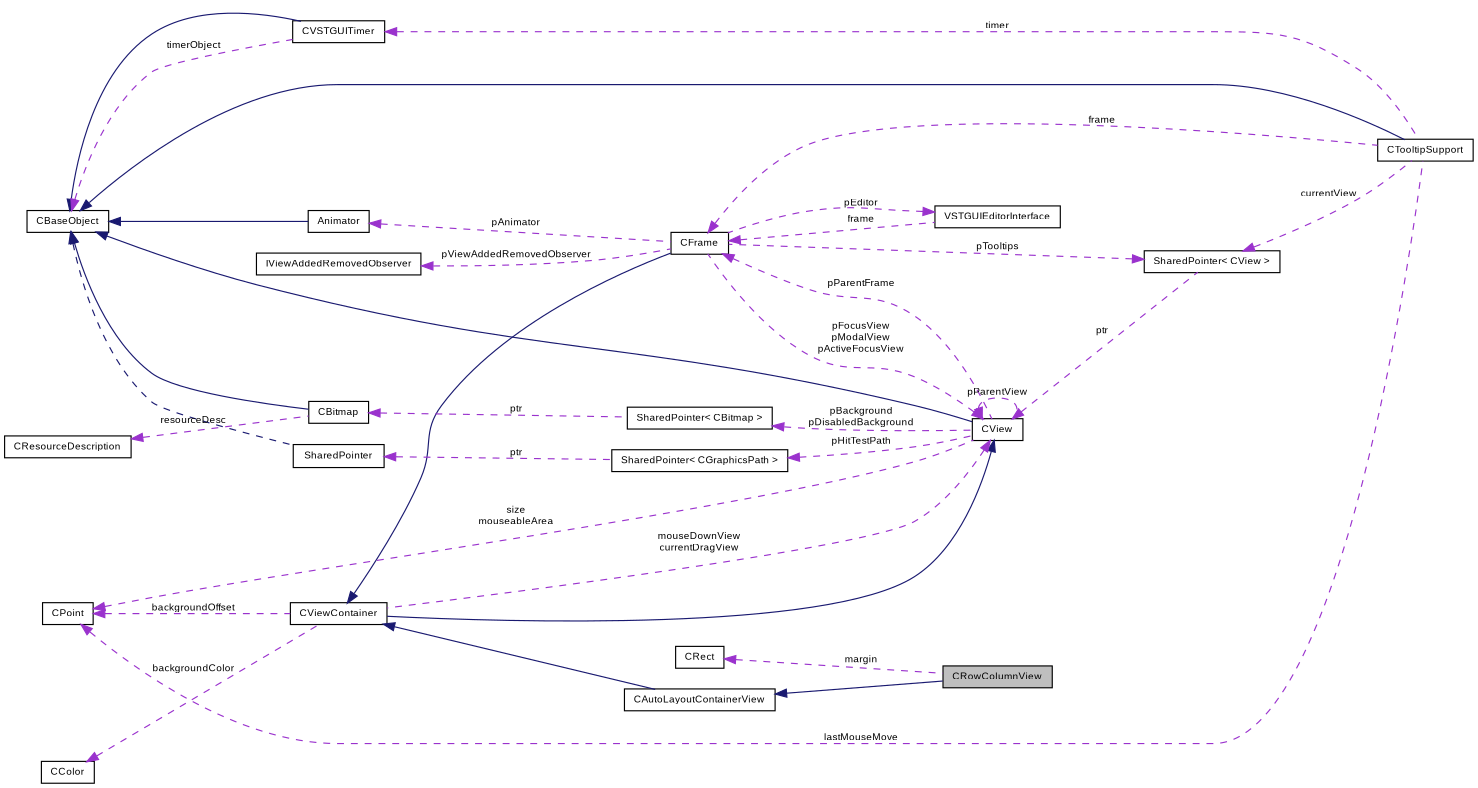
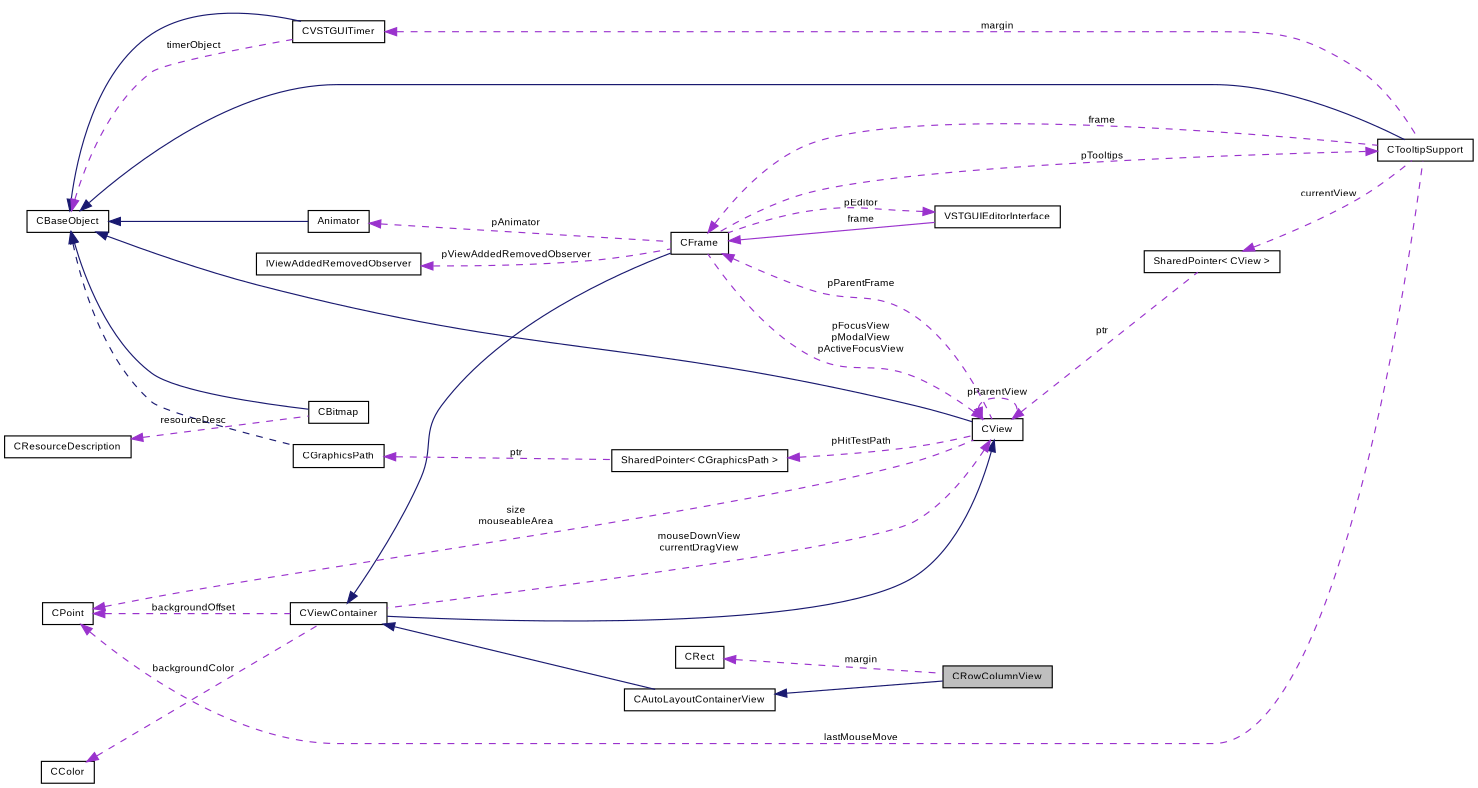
(998, 26) -> (998, 26)
(837, 231) -> (837, 231)
(931, 252) -> (1037, 166)
(700, 418) -> none
(339, 456) -> (339, 456)
